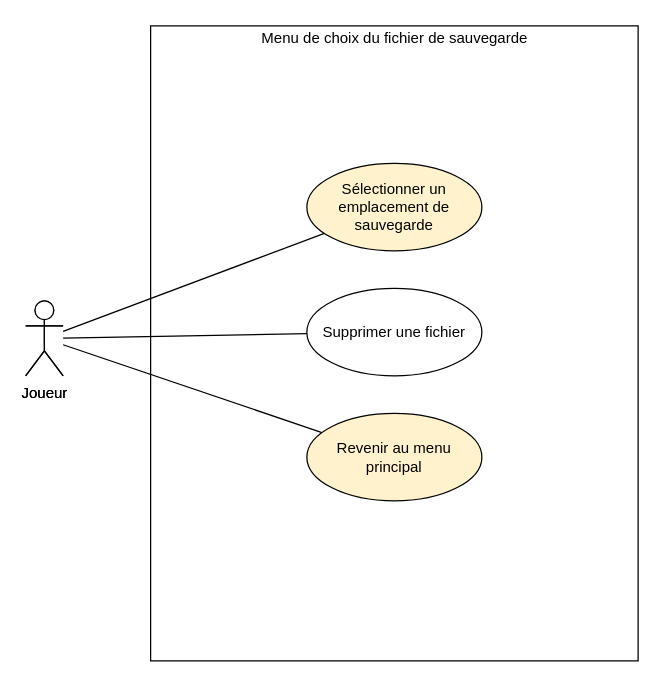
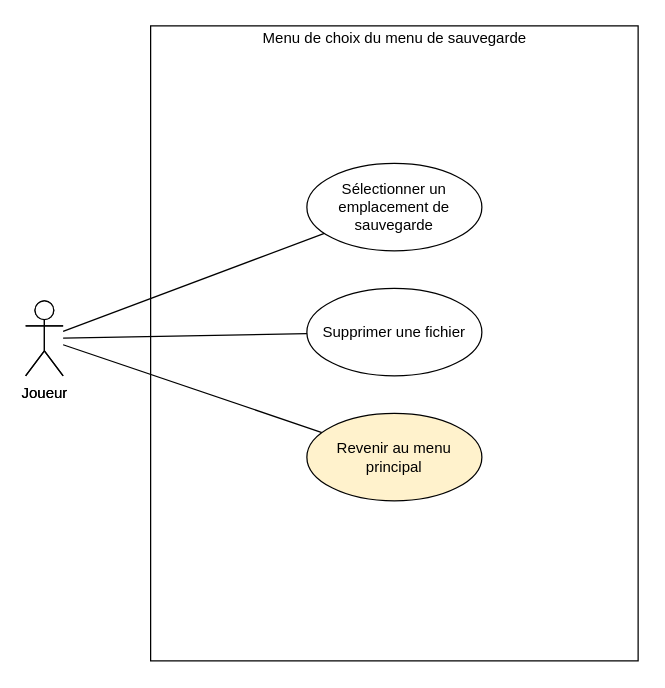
(395, 38) -> (395, 38)
(394, 207) -> (394, 207)
